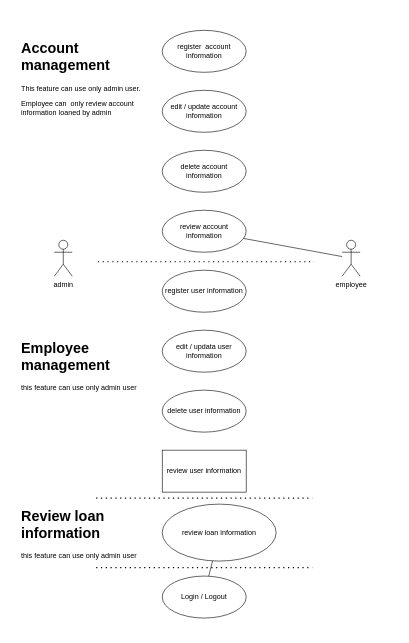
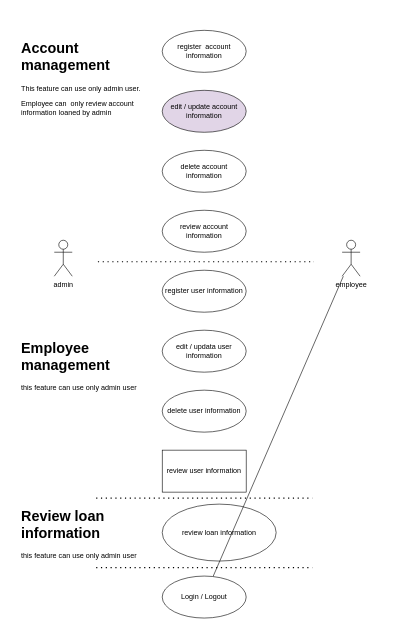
(204, 111) -> (204, 111)
(293, 248) -> none
(211, 569) -> (278, 428)
